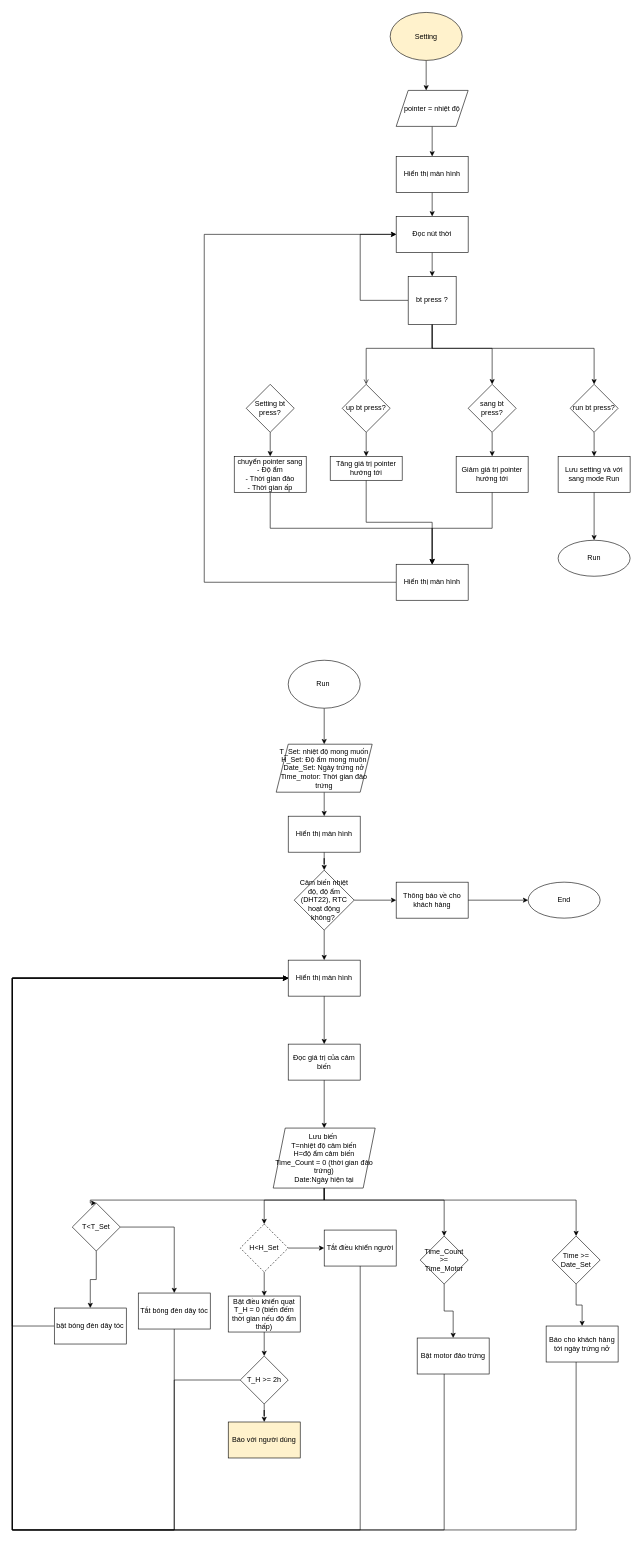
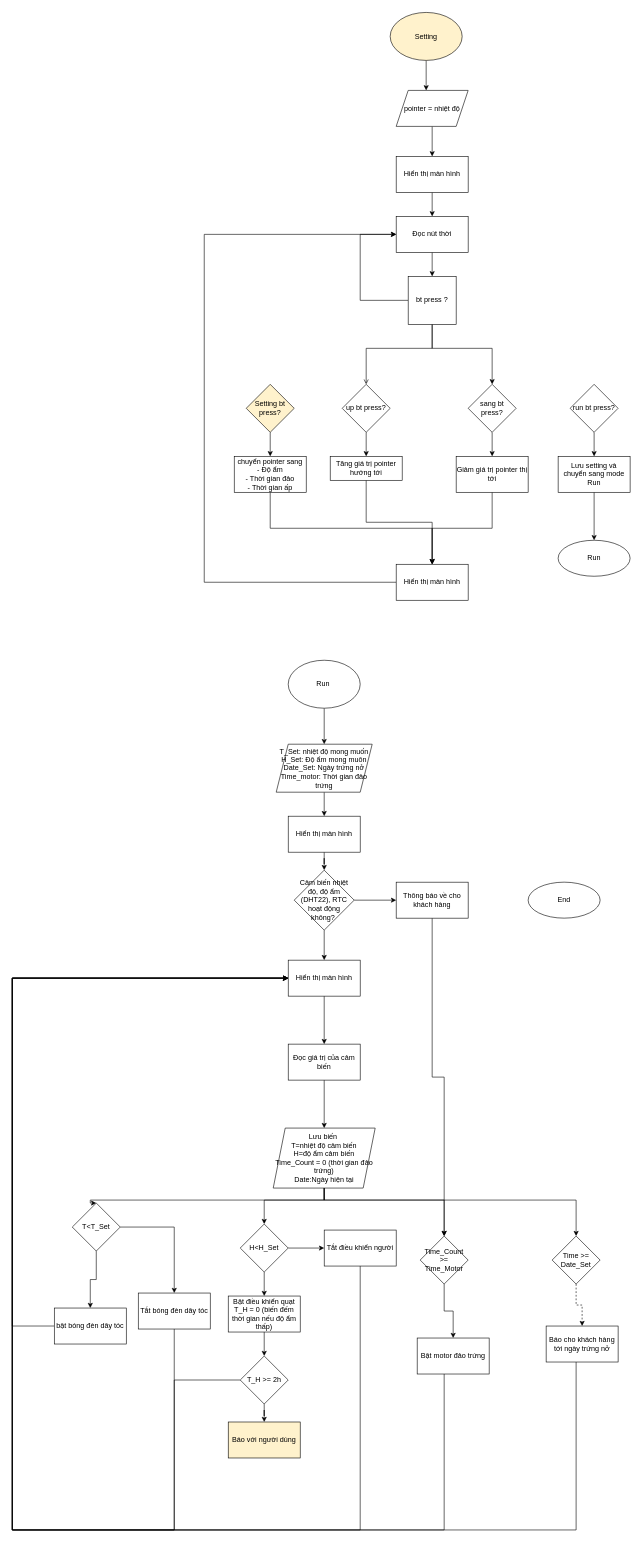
(593, 348) -> none
(270, 408) -> (270, 408)
(492, 474) -> (492, 474)
(594, 474) -> (594, 474)
(522, 900) -> (432, 1064)
(264, 1248) -> (264, 1248)
(577, 1305) -> (577, 1305)
